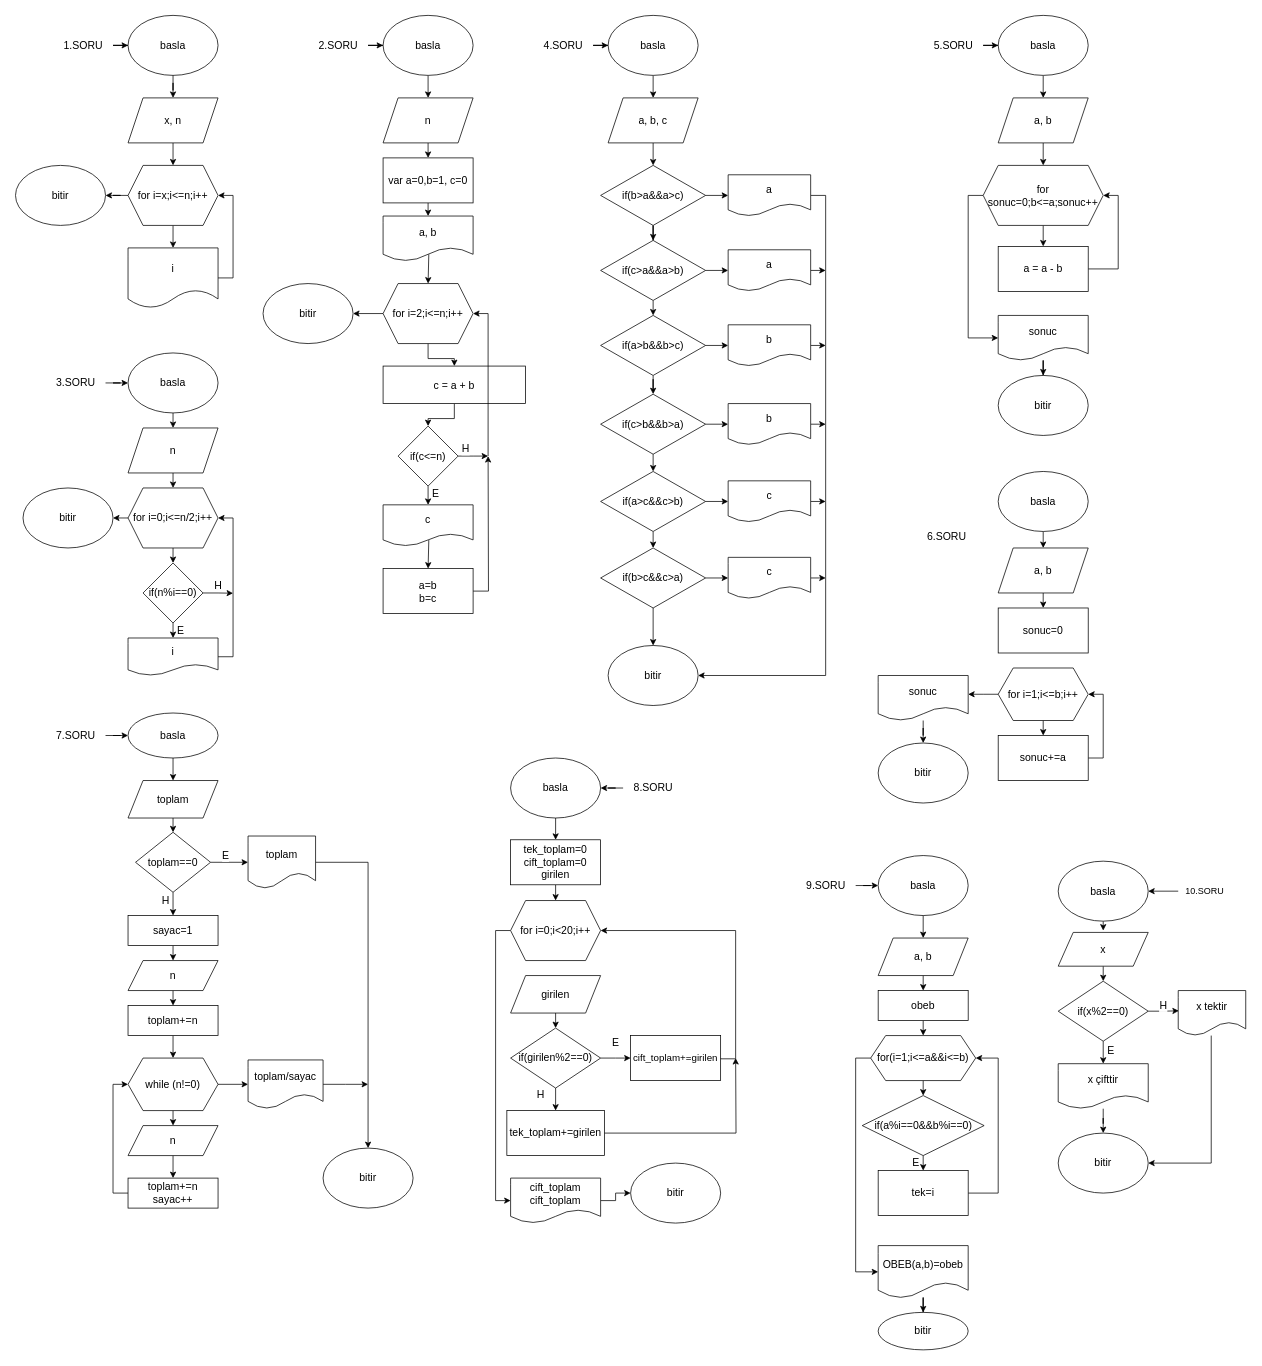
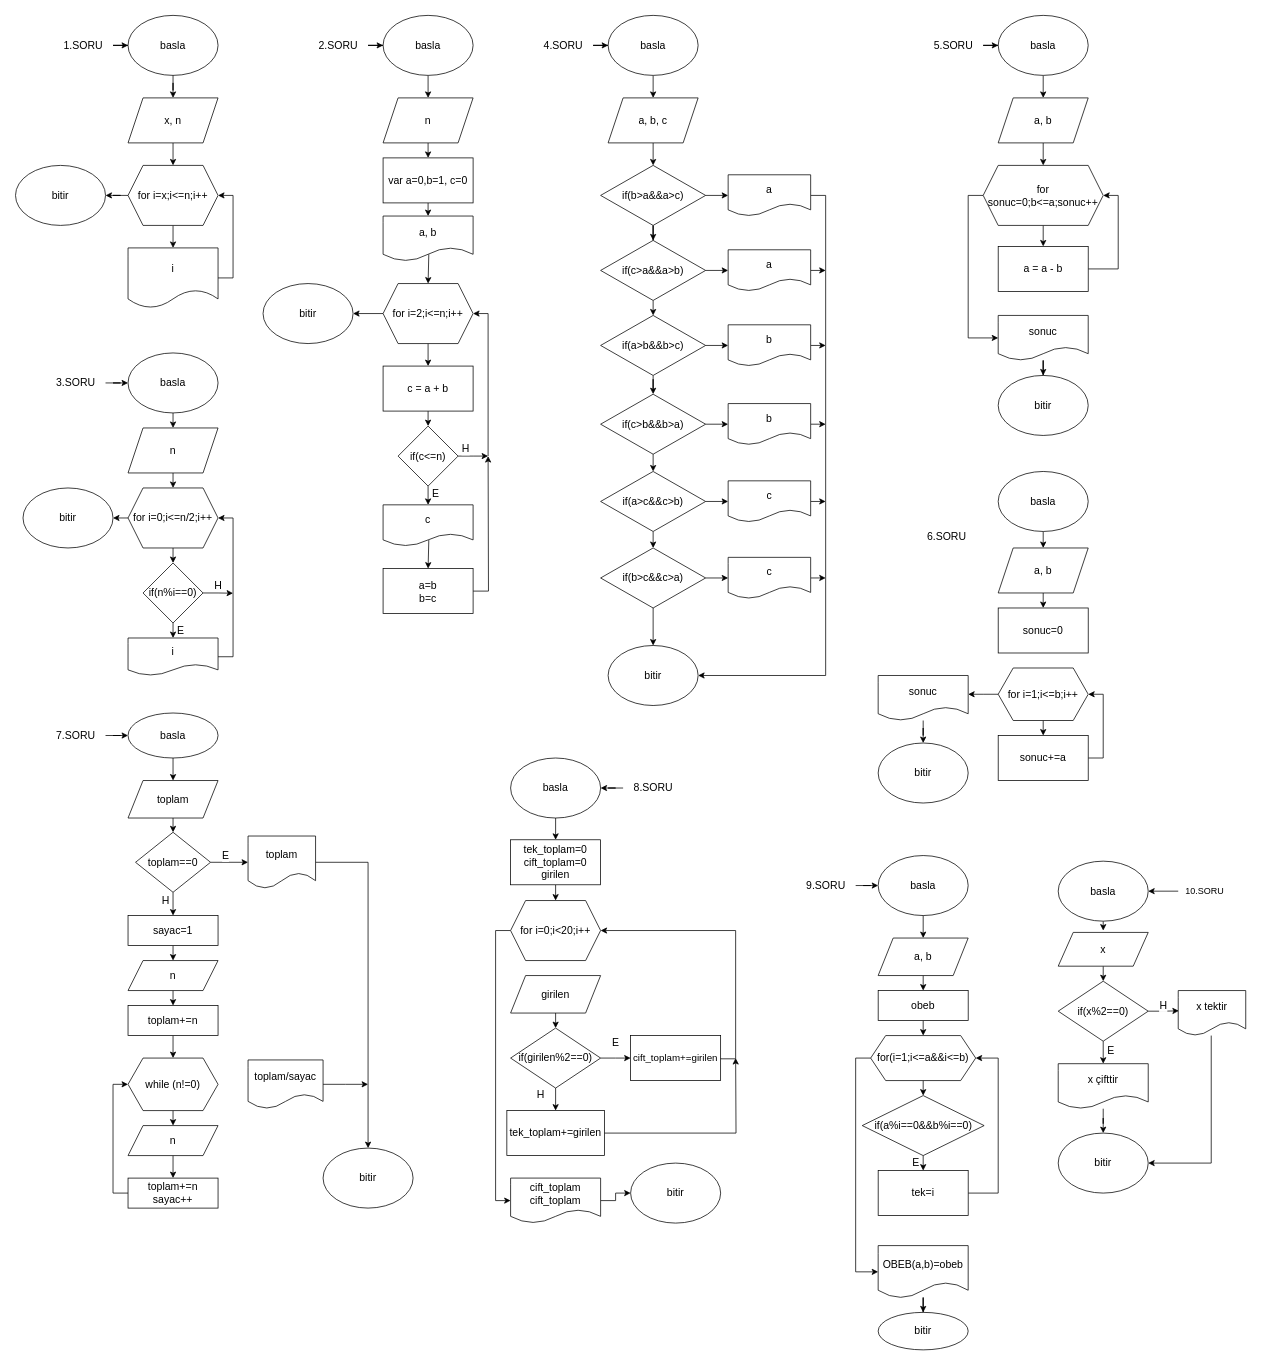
(454, 385) -> (428, 389)
(230, 1084) -> none
